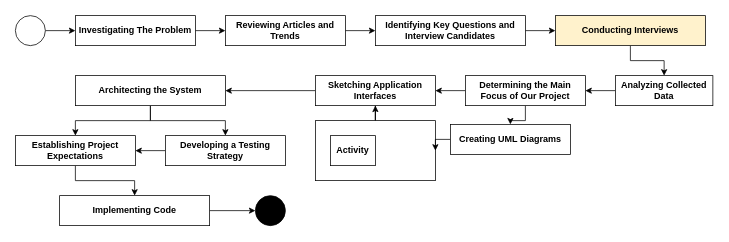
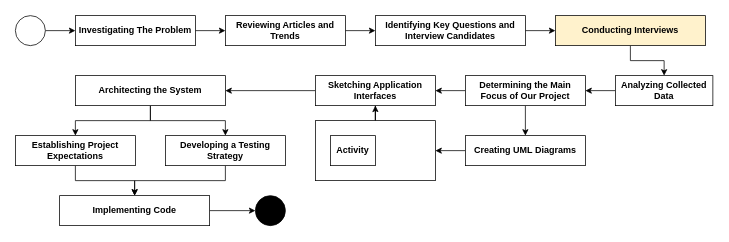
(510, 139) -> (525, 150)
(153, 150) -> (188, 180)
